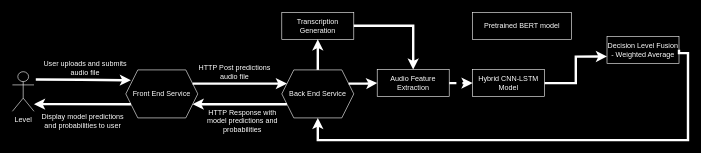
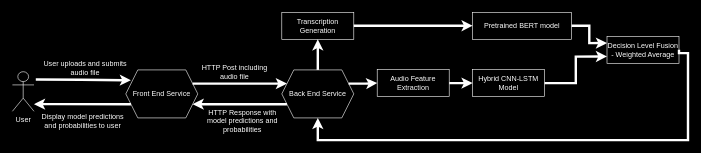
none -> (589, 31)
(413, 42) -> (437, 26)
(235, 72) -> (235, 72)
(459, 83) -> (459, 83)
(23, 120) -> (23, 120)
